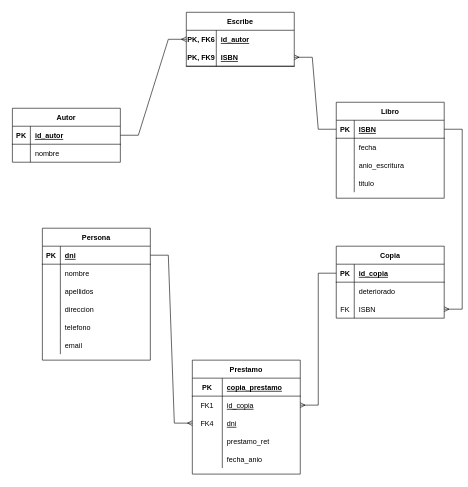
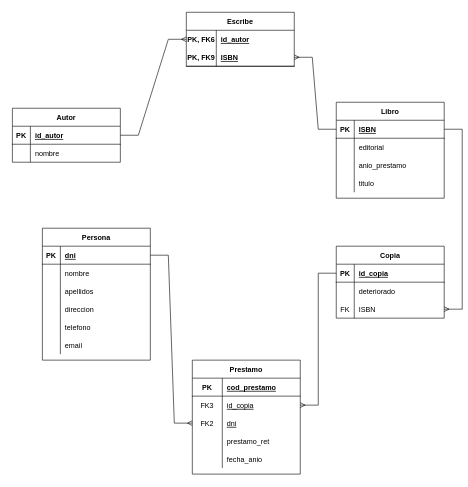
(369, 148) -> (374, 148)
(385, 166) -> (384, 166)
(254, 388) -> (251, 388)
(207, 406) -> (207, 406)
(207, 424) -> (207, 424)
